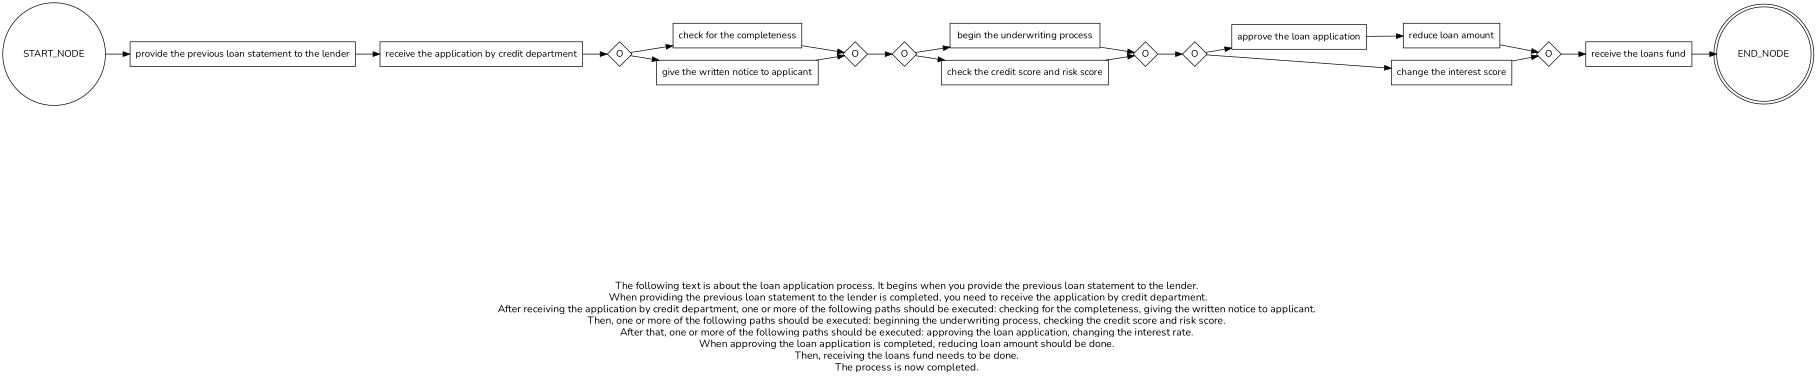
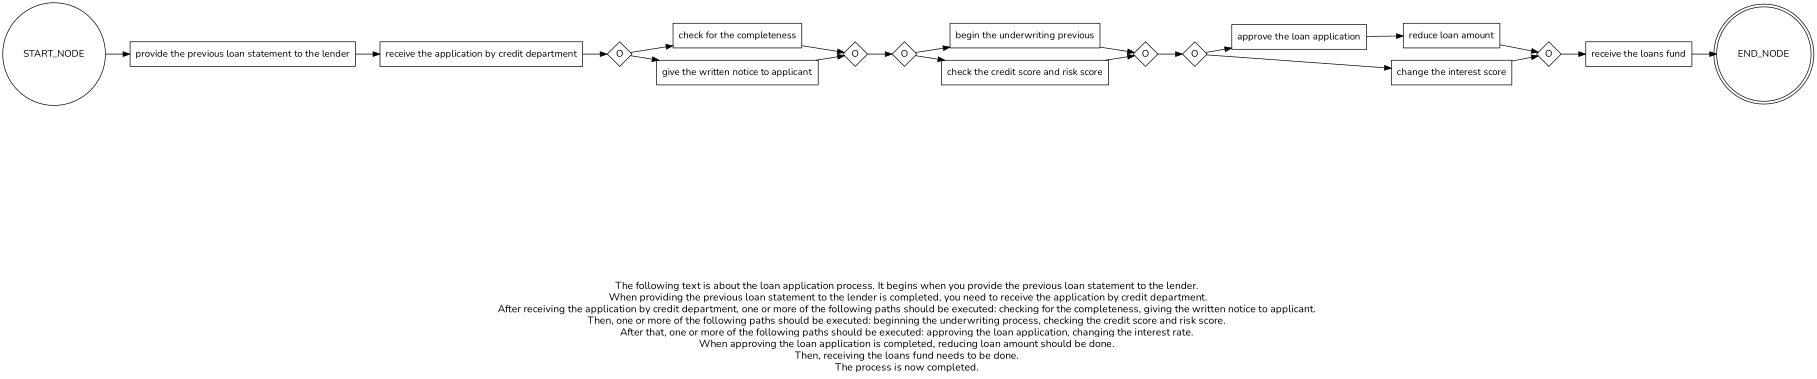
(1025, 36) -> (1025, 36)
